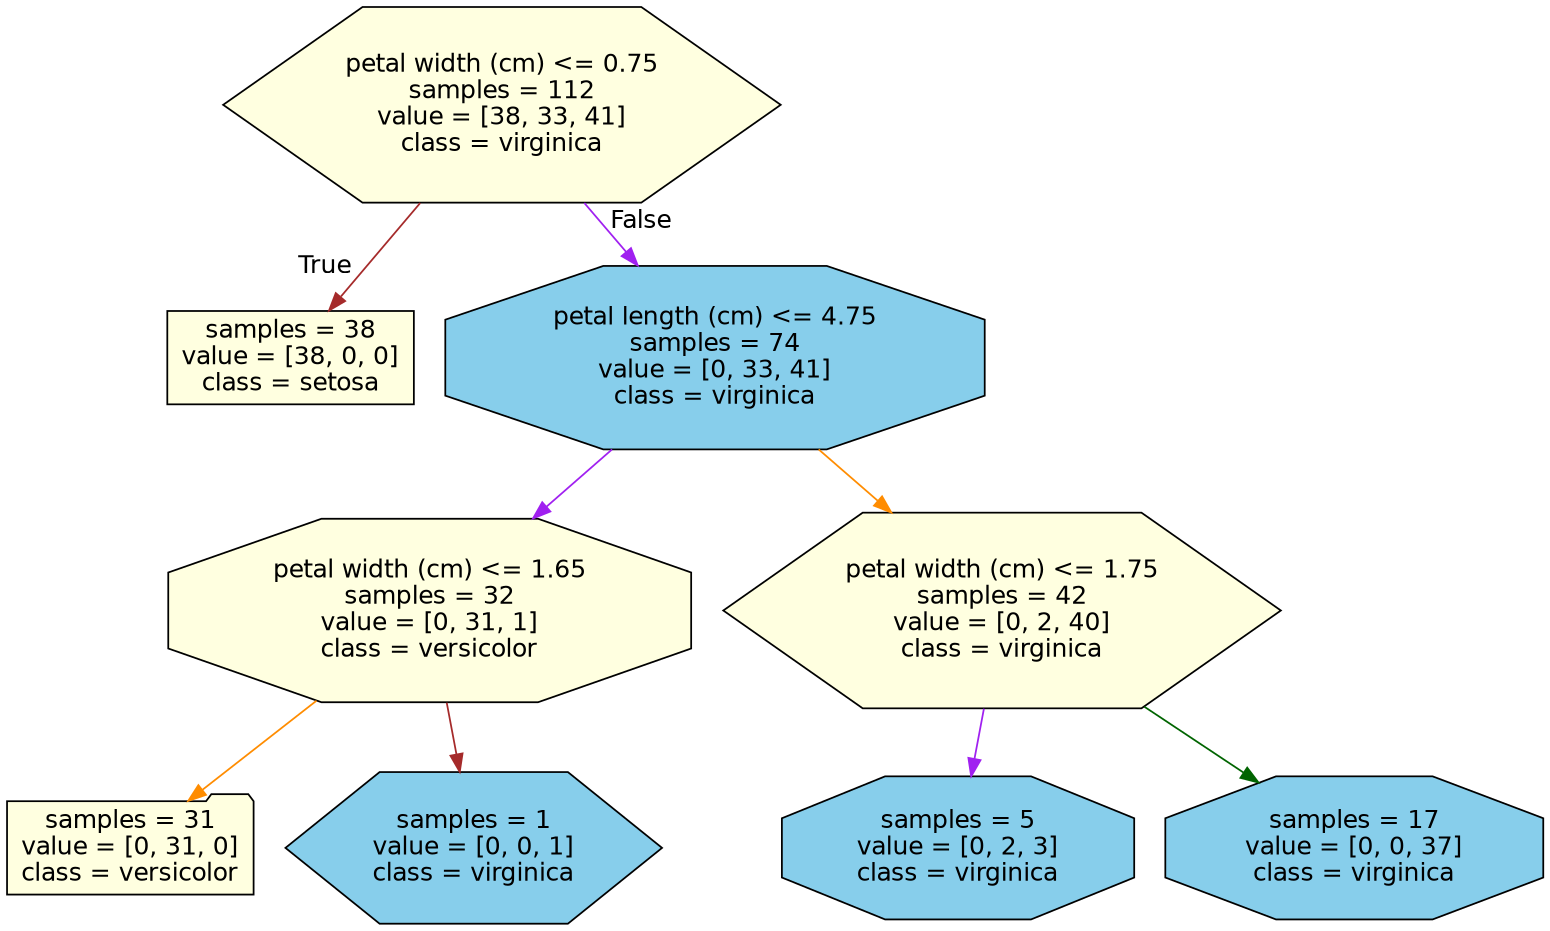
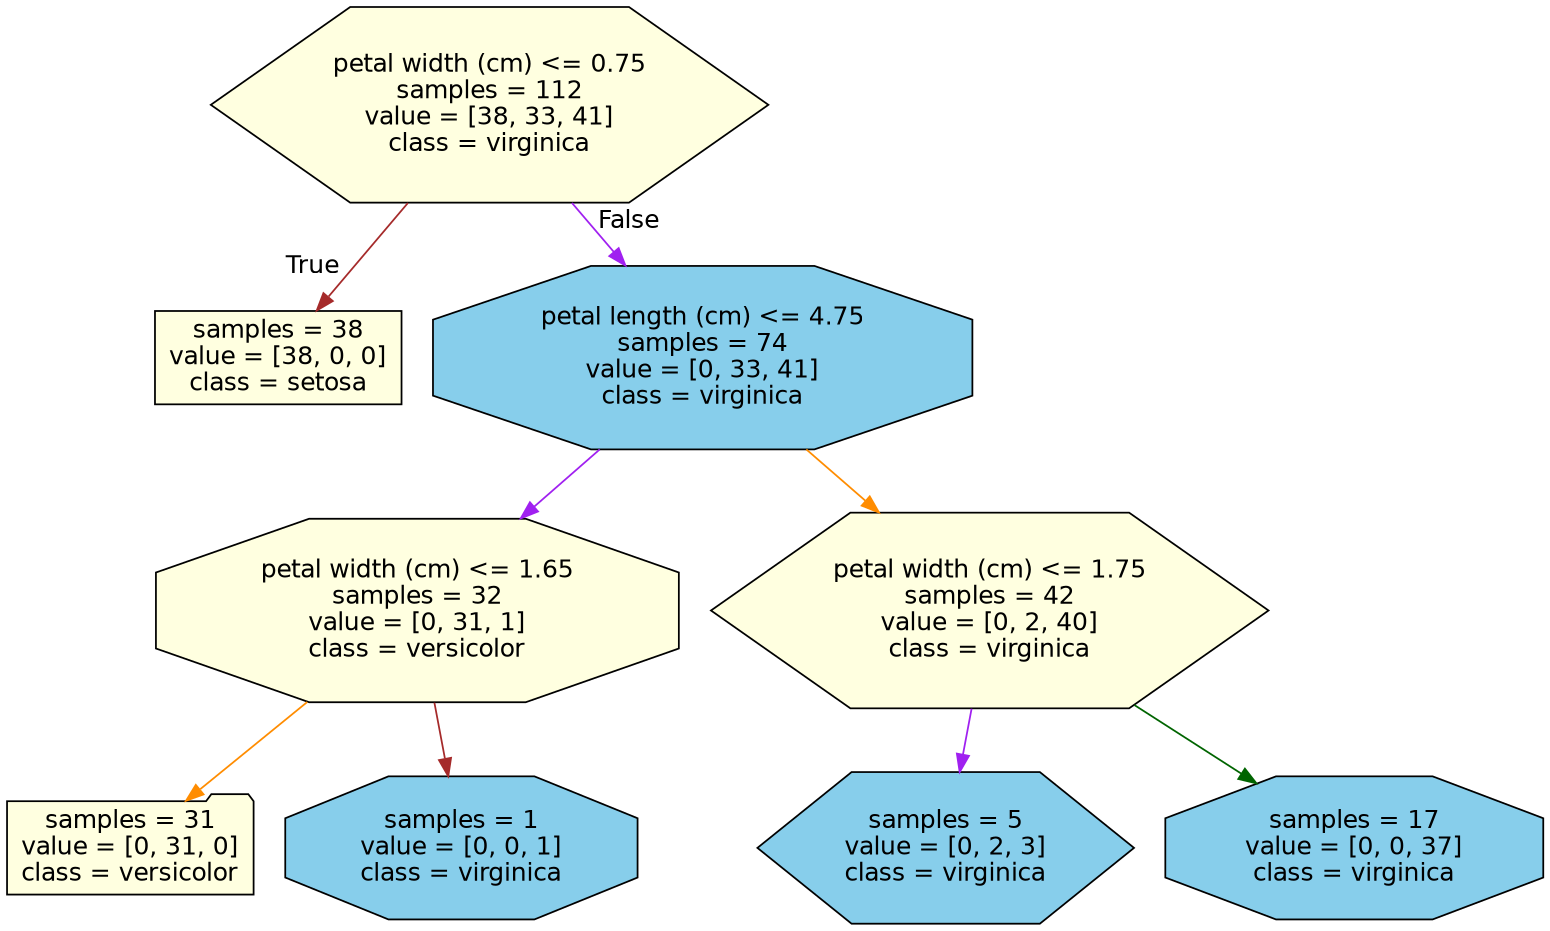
(474, 848) -> (461, 848)
(958, 848) -> (946, 848)
